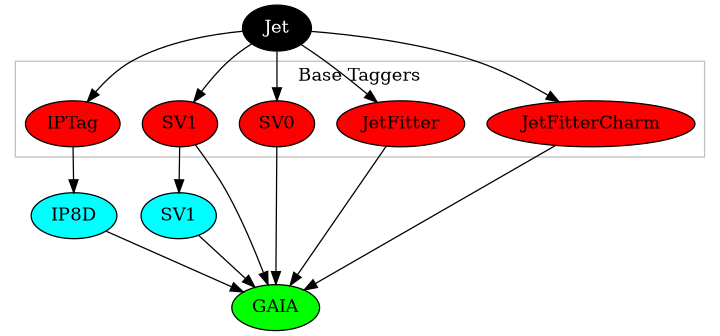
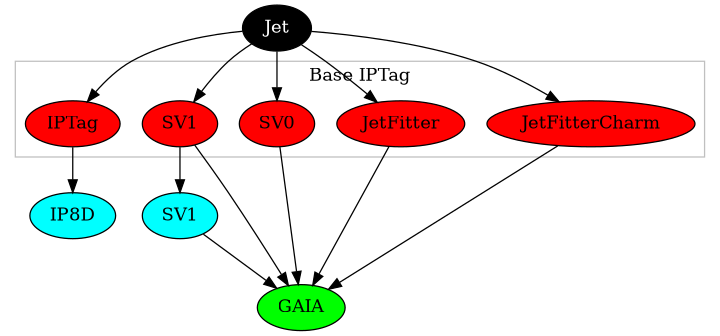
(360, 76) -> (360, 76)
(169, 259) -> none
